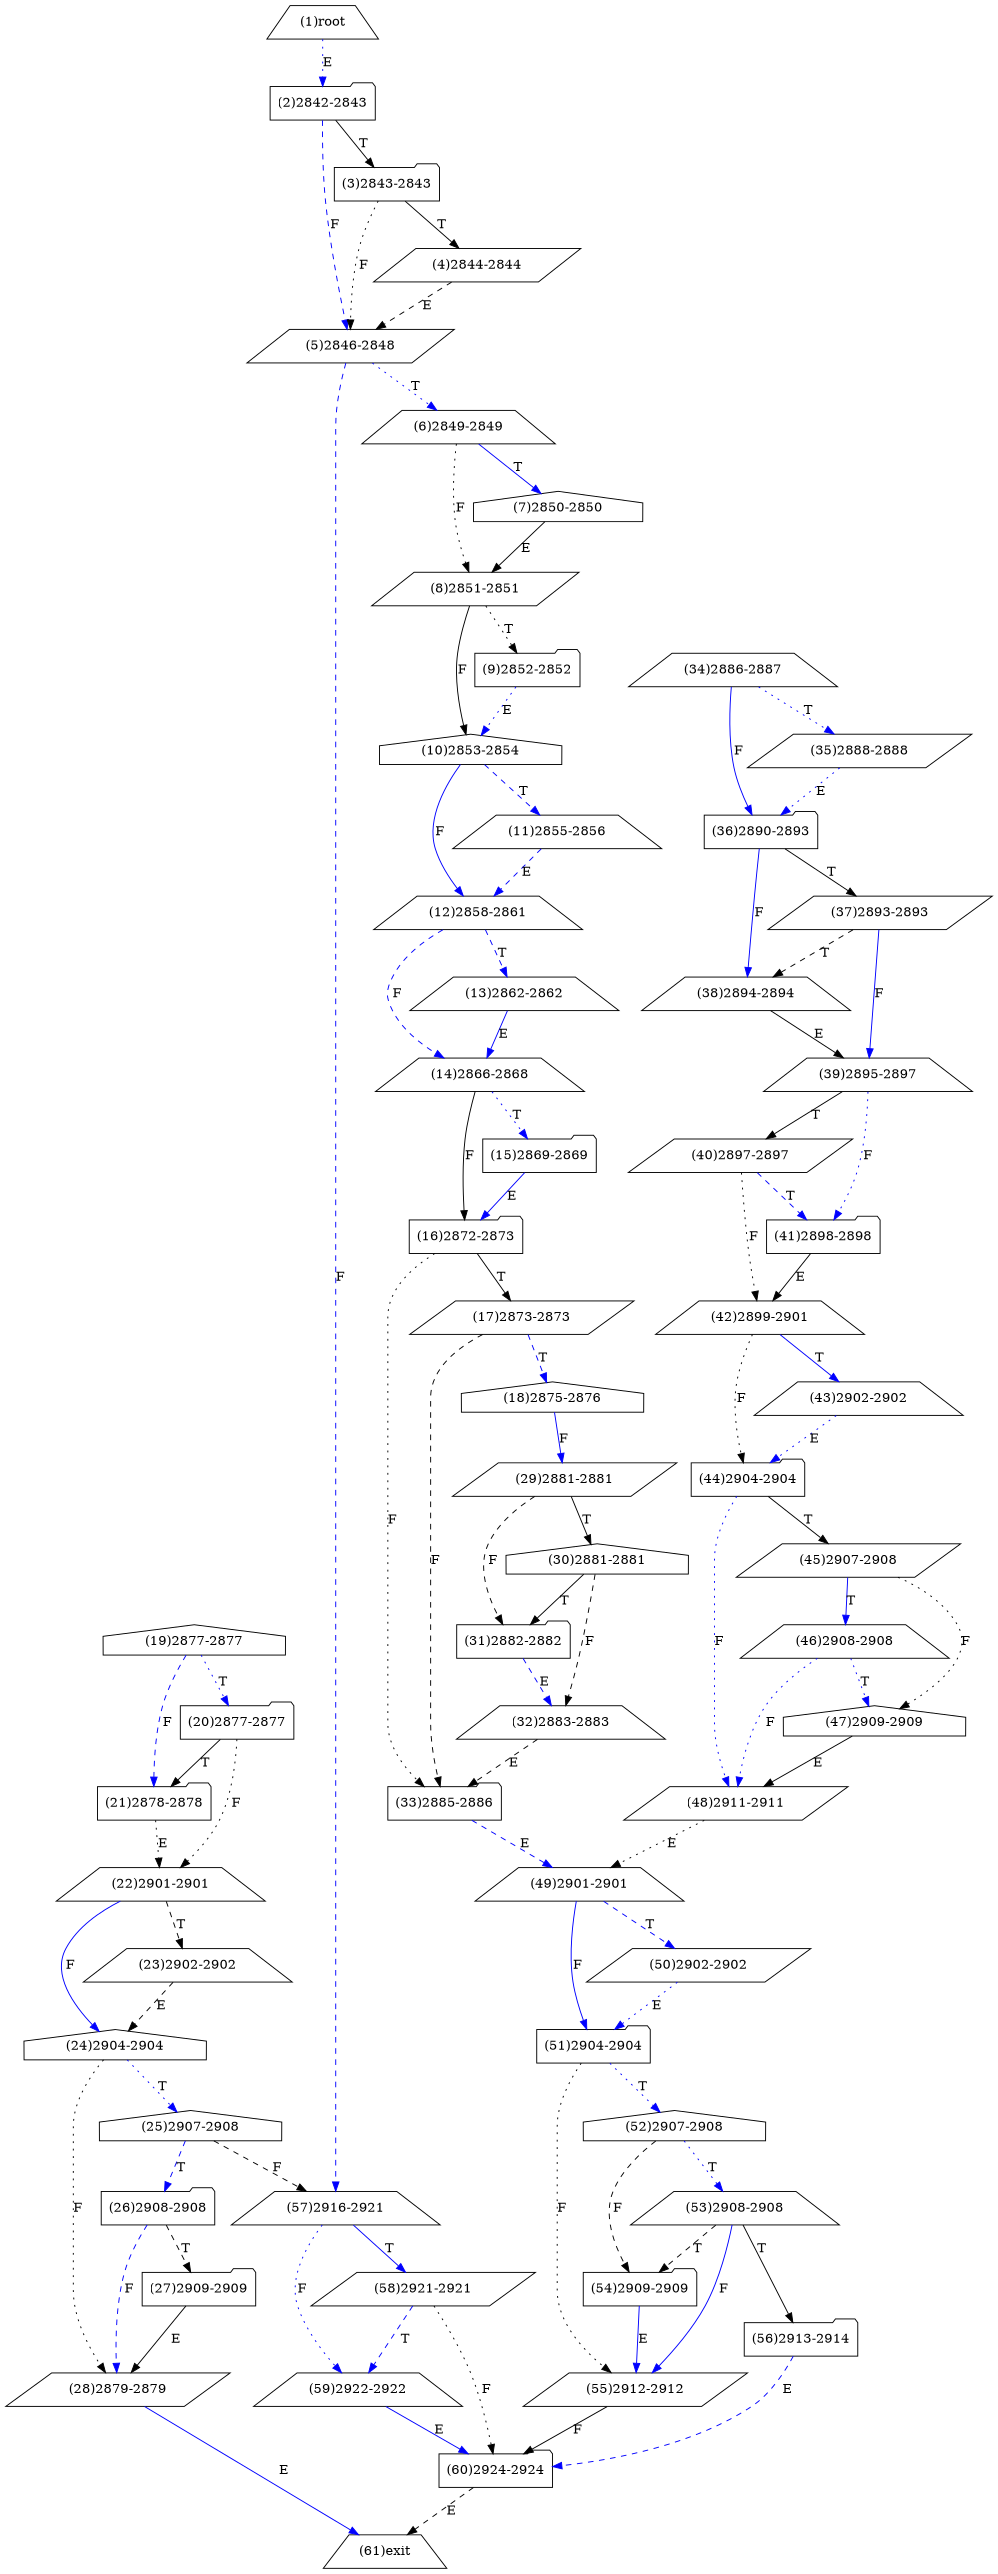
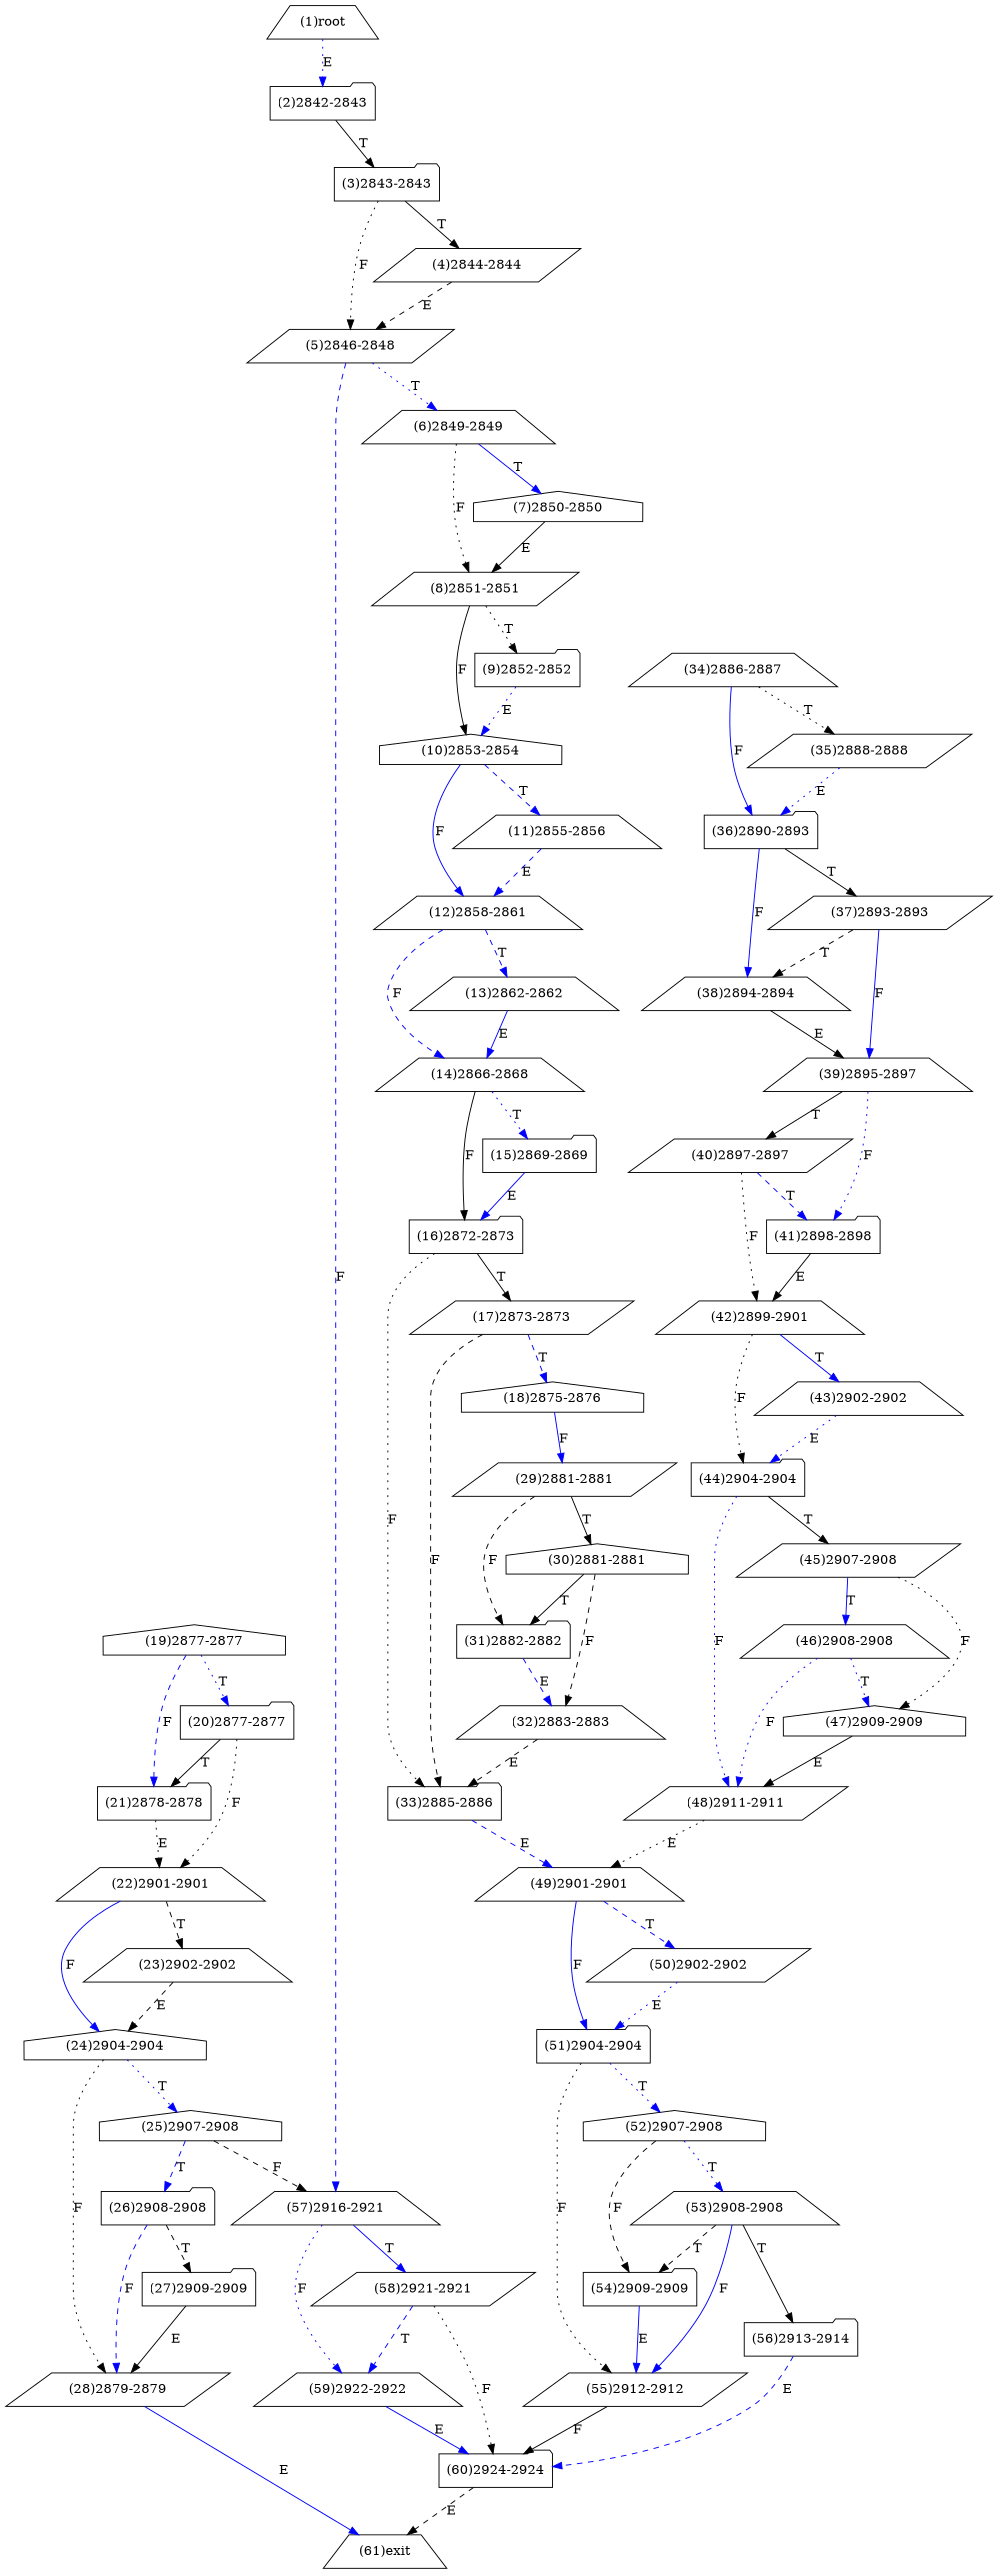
(328, 221) -> none
(792, 708) -> (792, 708)
